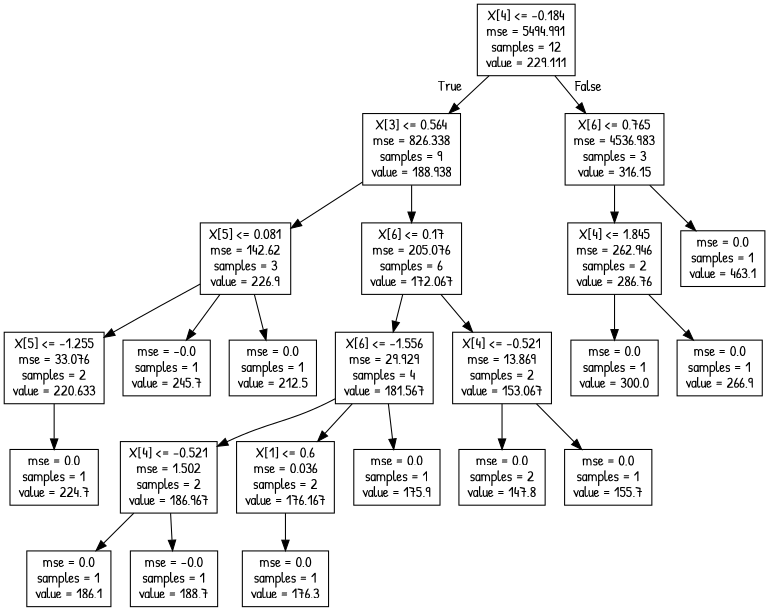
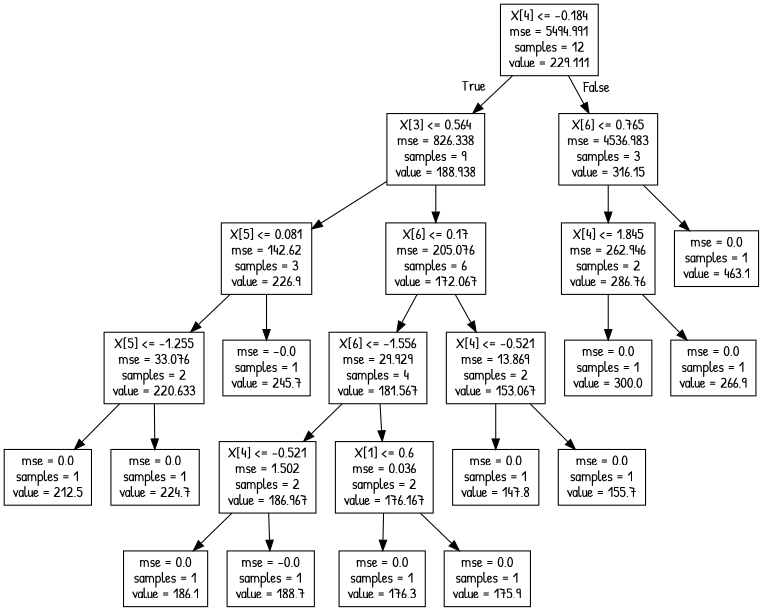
(259, 312) -> (101, 423)
(390, 421) -> (436, 528)
(502, 477) -> (496, 477)
